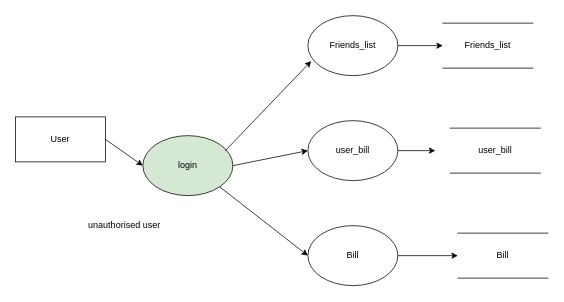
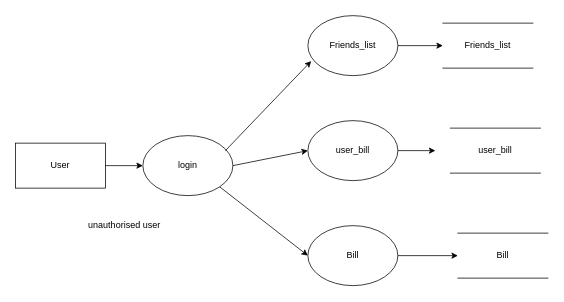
(60, 139) -> (60, 165)
(188, 165) -> (188, 165)
